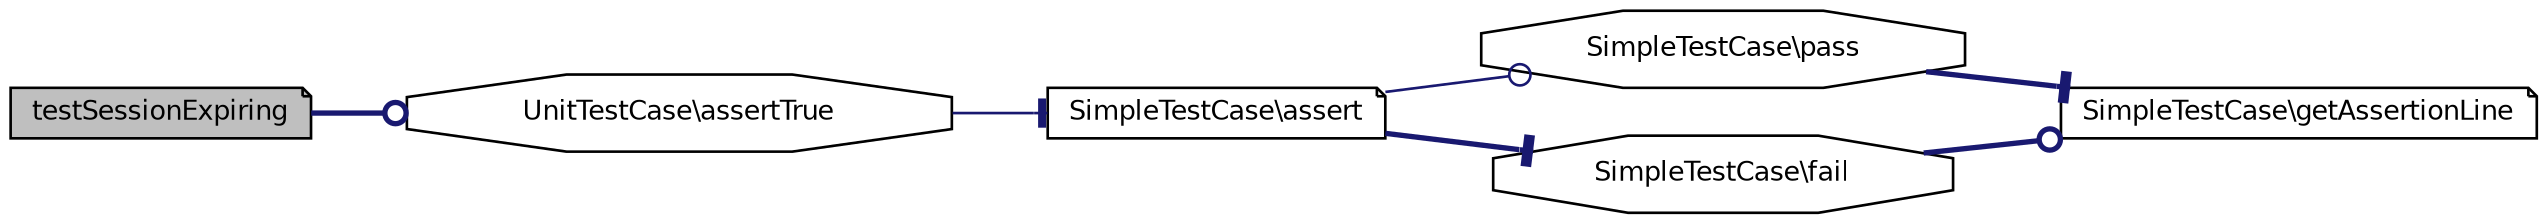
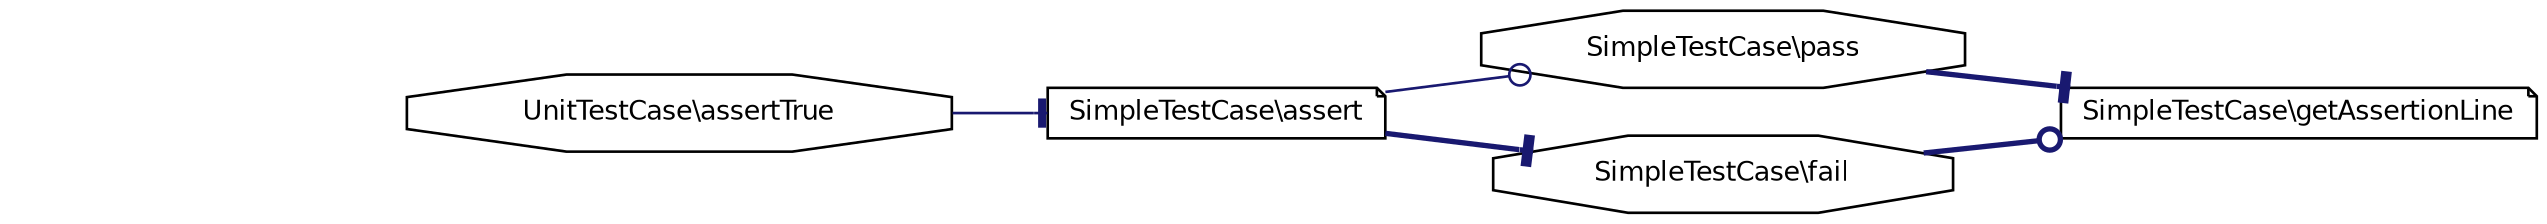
(161, 113) -> none
